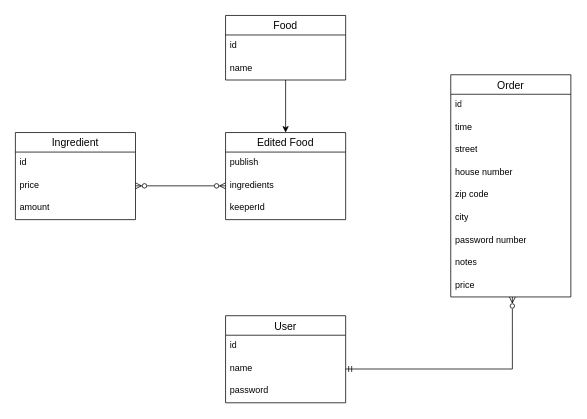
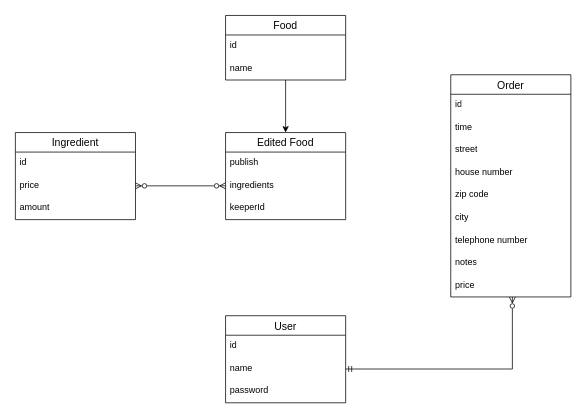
(492, 240) -> (493, 240)
